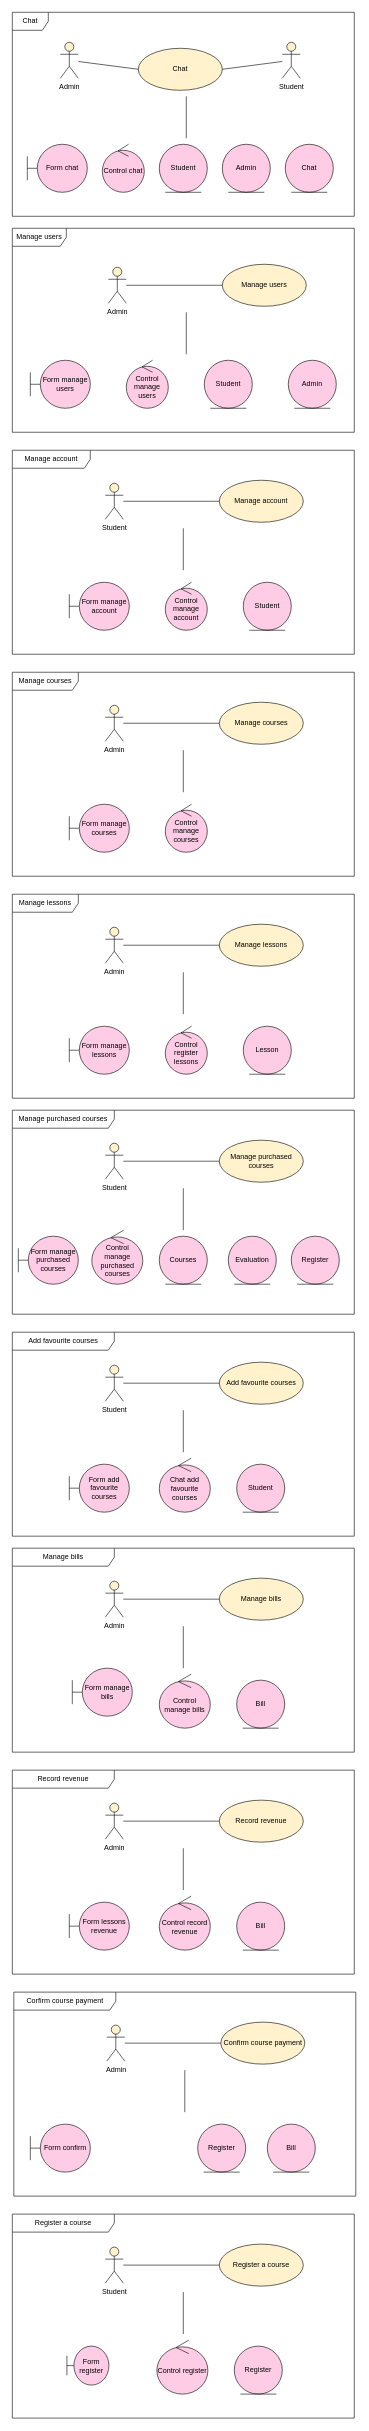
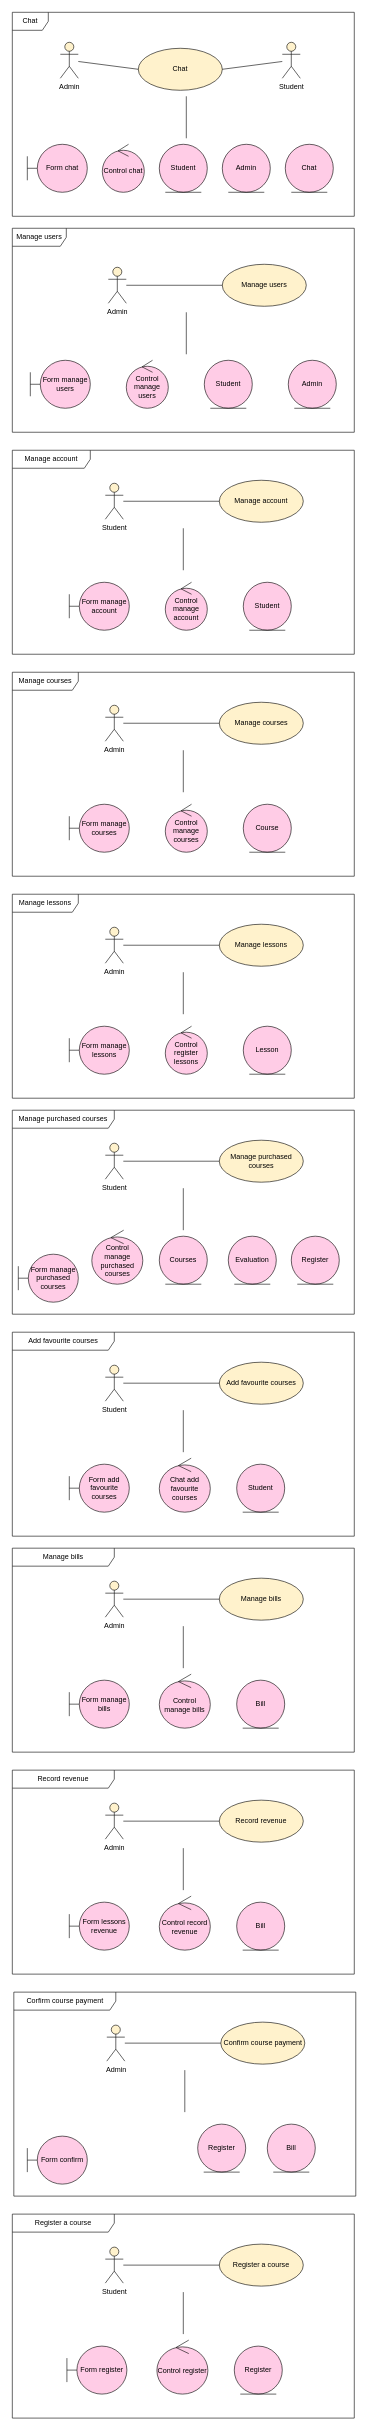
none -> (267, 828)
(48, 1260) -> (48, 1278)
(102, 1692) -> (99, 1704)
(60, 2148) -> (57, 2160)
(88, 2366) -> (97, 2370)
